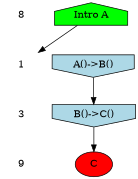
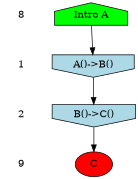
(61, 37) -> (92, 37)
(21, 115) -> (21, 115)
